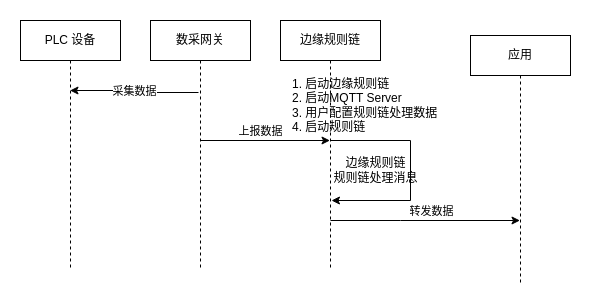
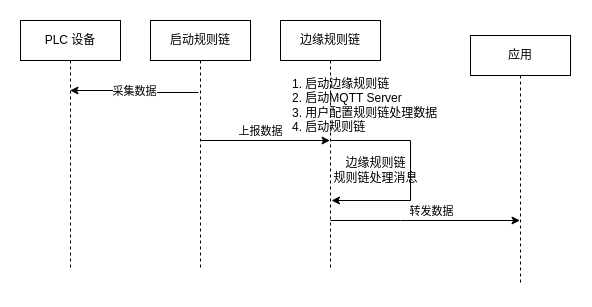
(201, 41) -> (201, 41)
